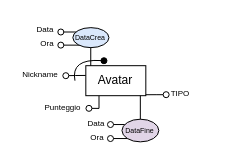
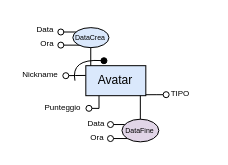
(116, 81) -> (116, 81)
